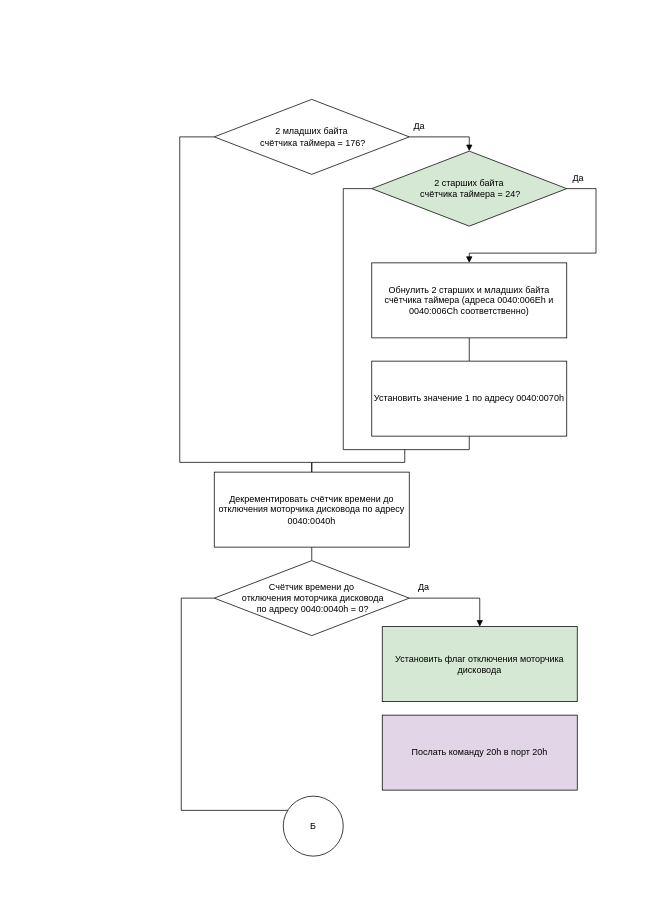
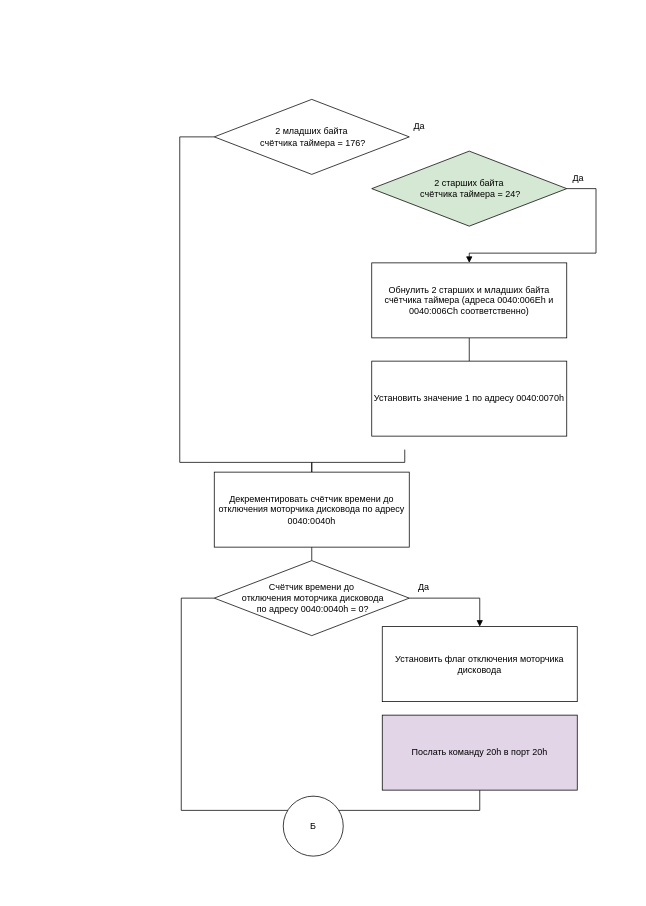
(469, 140) -> none
(343, 375) -> none
(480, 664) -> (480, 664)
none -> (418, 810)
